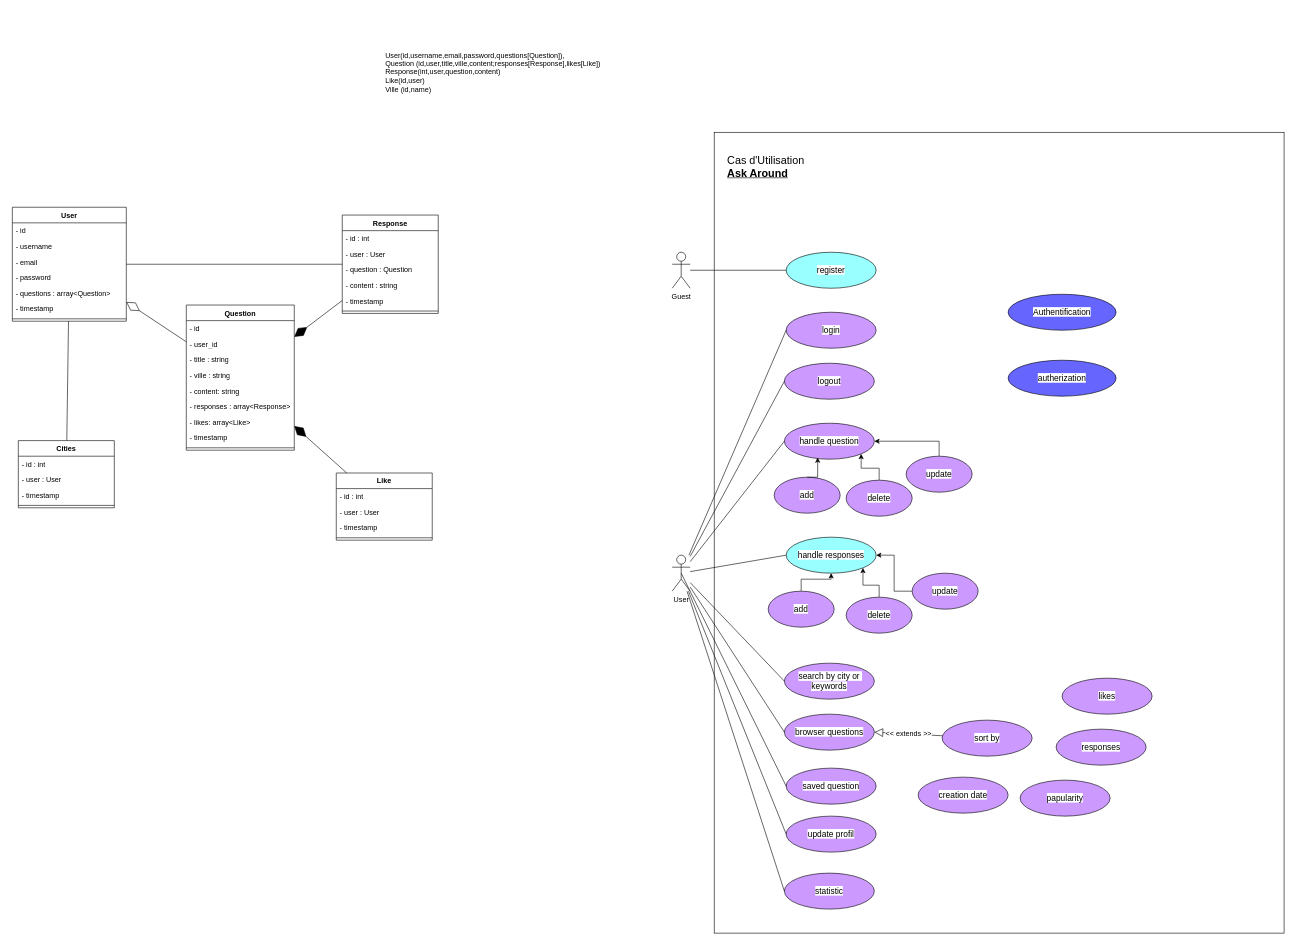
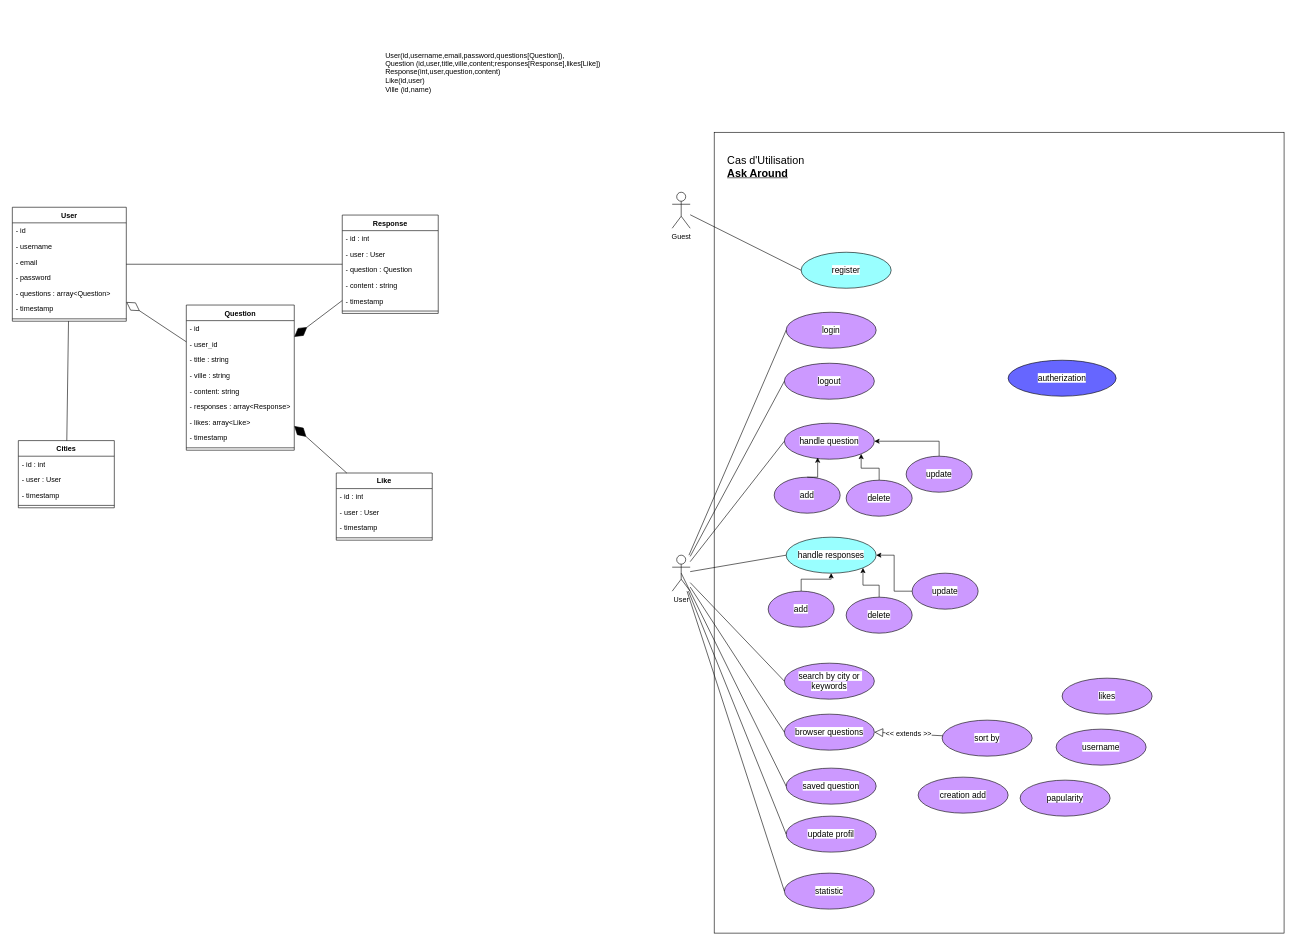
(681, 270) -> (681, 210)
(831, 270) -> (846, 270)
(1062, 312) -> none
(1101, 747) -> (1101, 747)
(963, 795) -> (963, 795)
